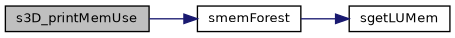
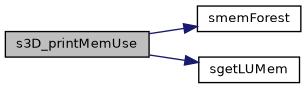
(318, 19) -> (167, 58)
